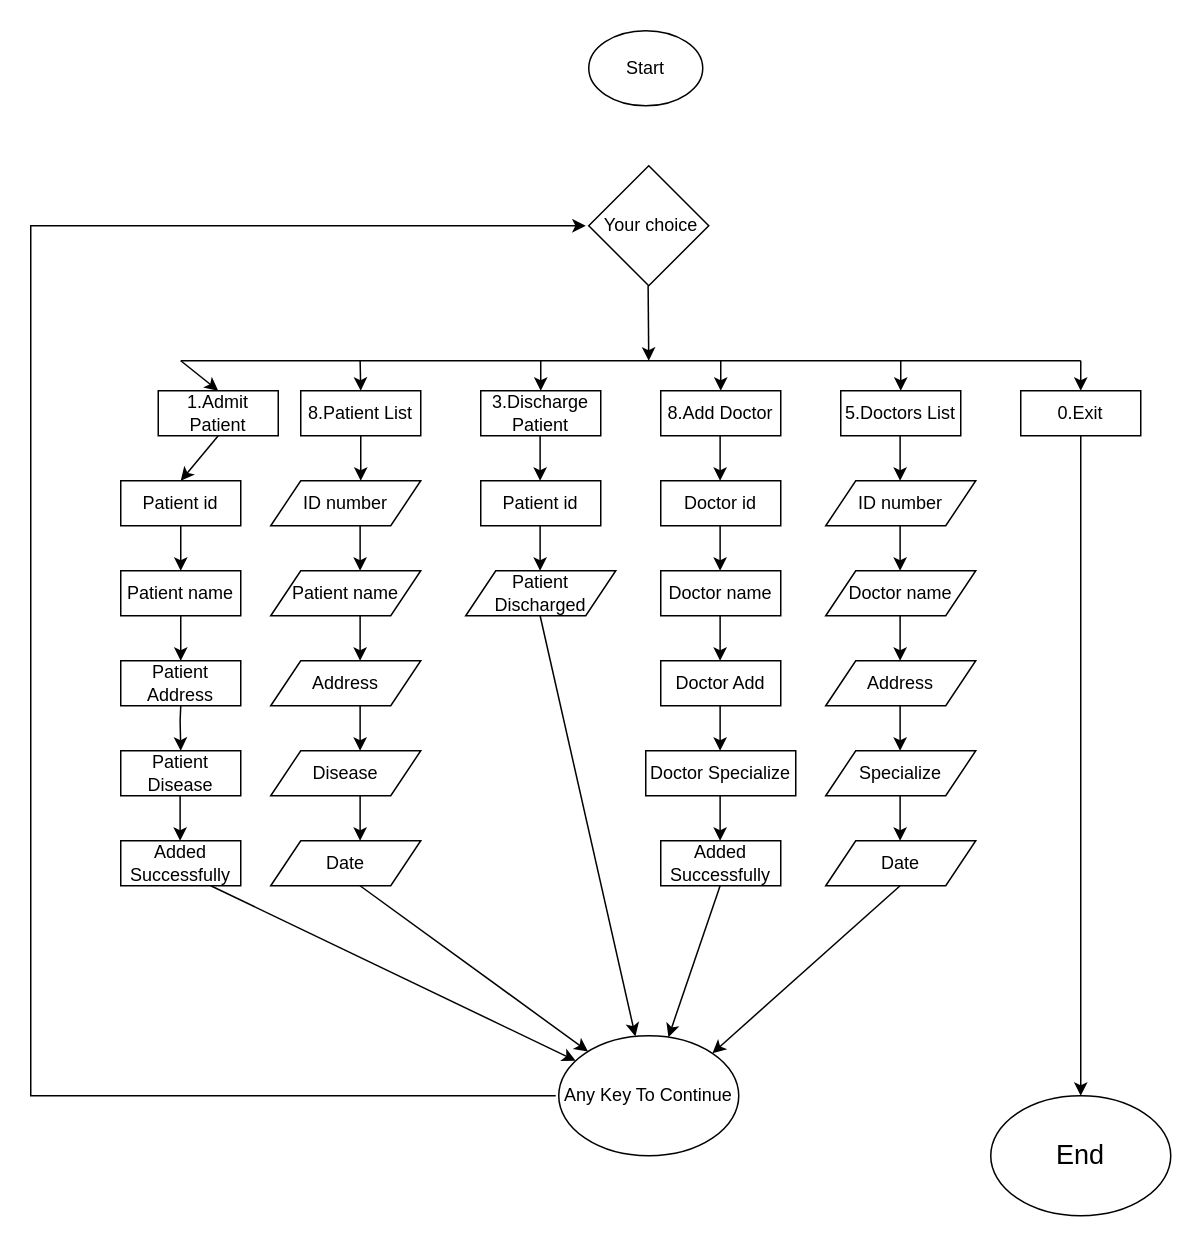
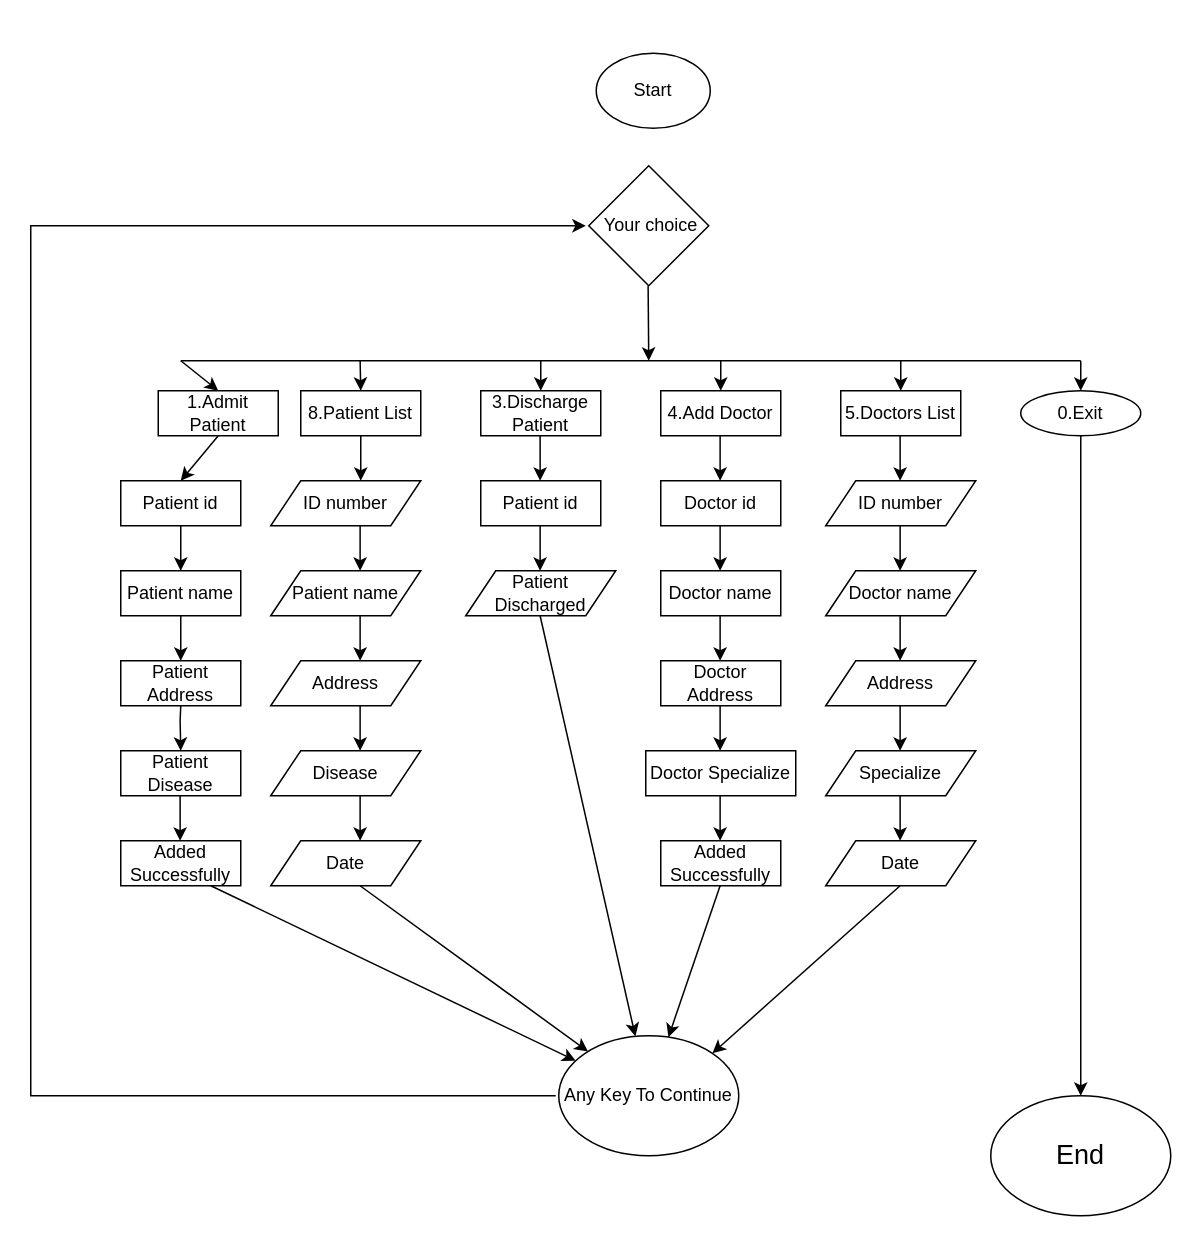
(646, 68) -> (653, 91)
(721, 413) -> (721, 413)
(1081, 413) -> (1081, 413)
(721, 683) -> (721, 683)
